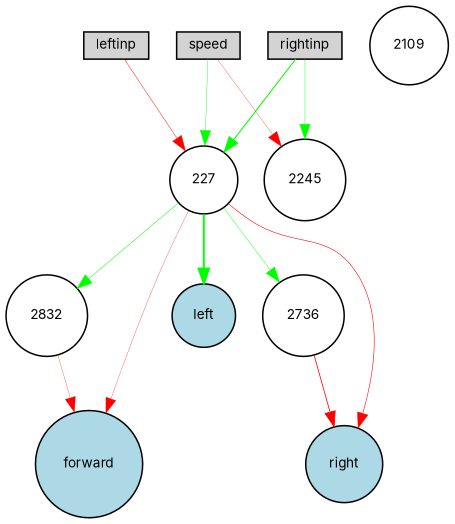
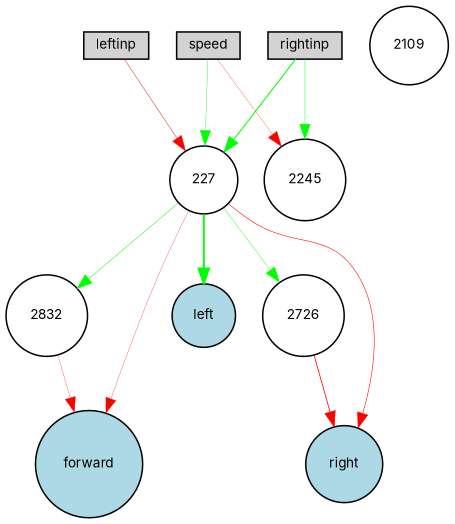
(303, 316) -> (303, 316)
